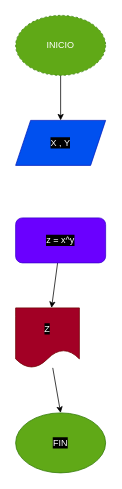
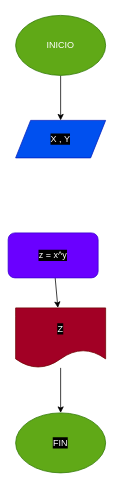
(60, 45) -> (60, 45)
(60, 143) -> (60, 139)
(60, 240) -> (53, 255)
(47, 338) -> (60, 338)
